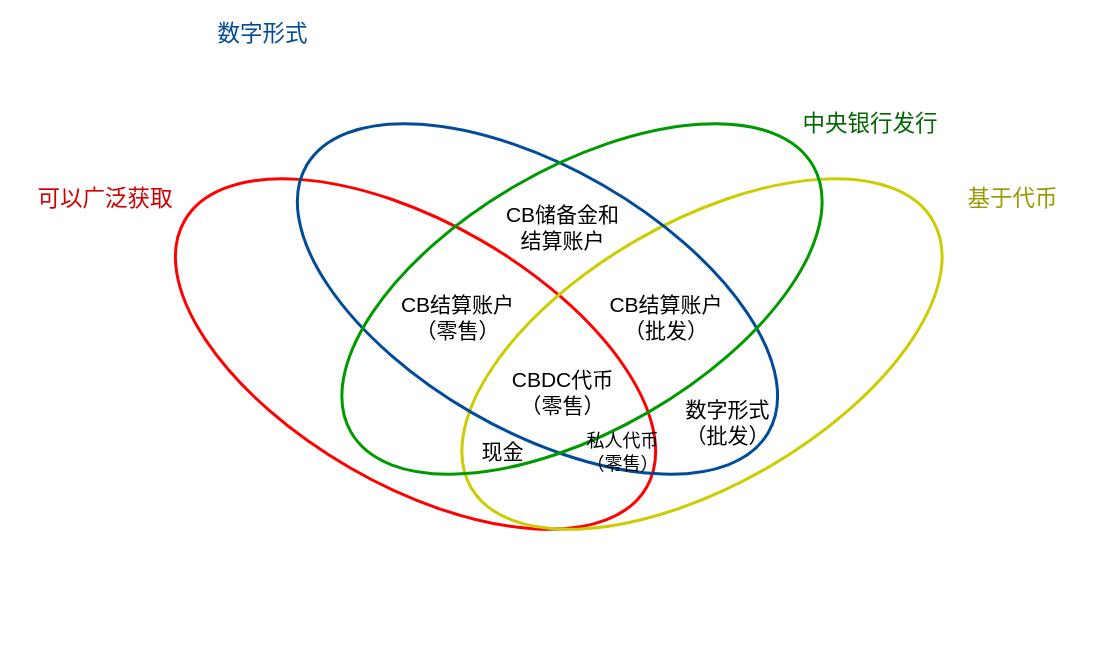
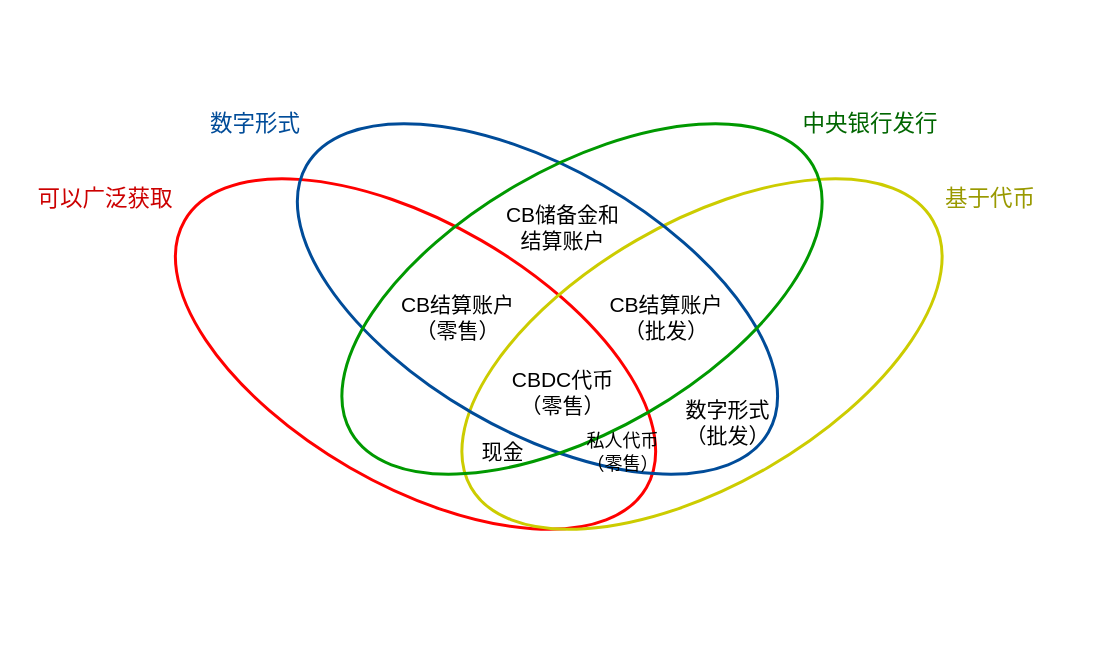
(263, 32) -> (256, 122)
(1013, 197) -> (991, 197)
